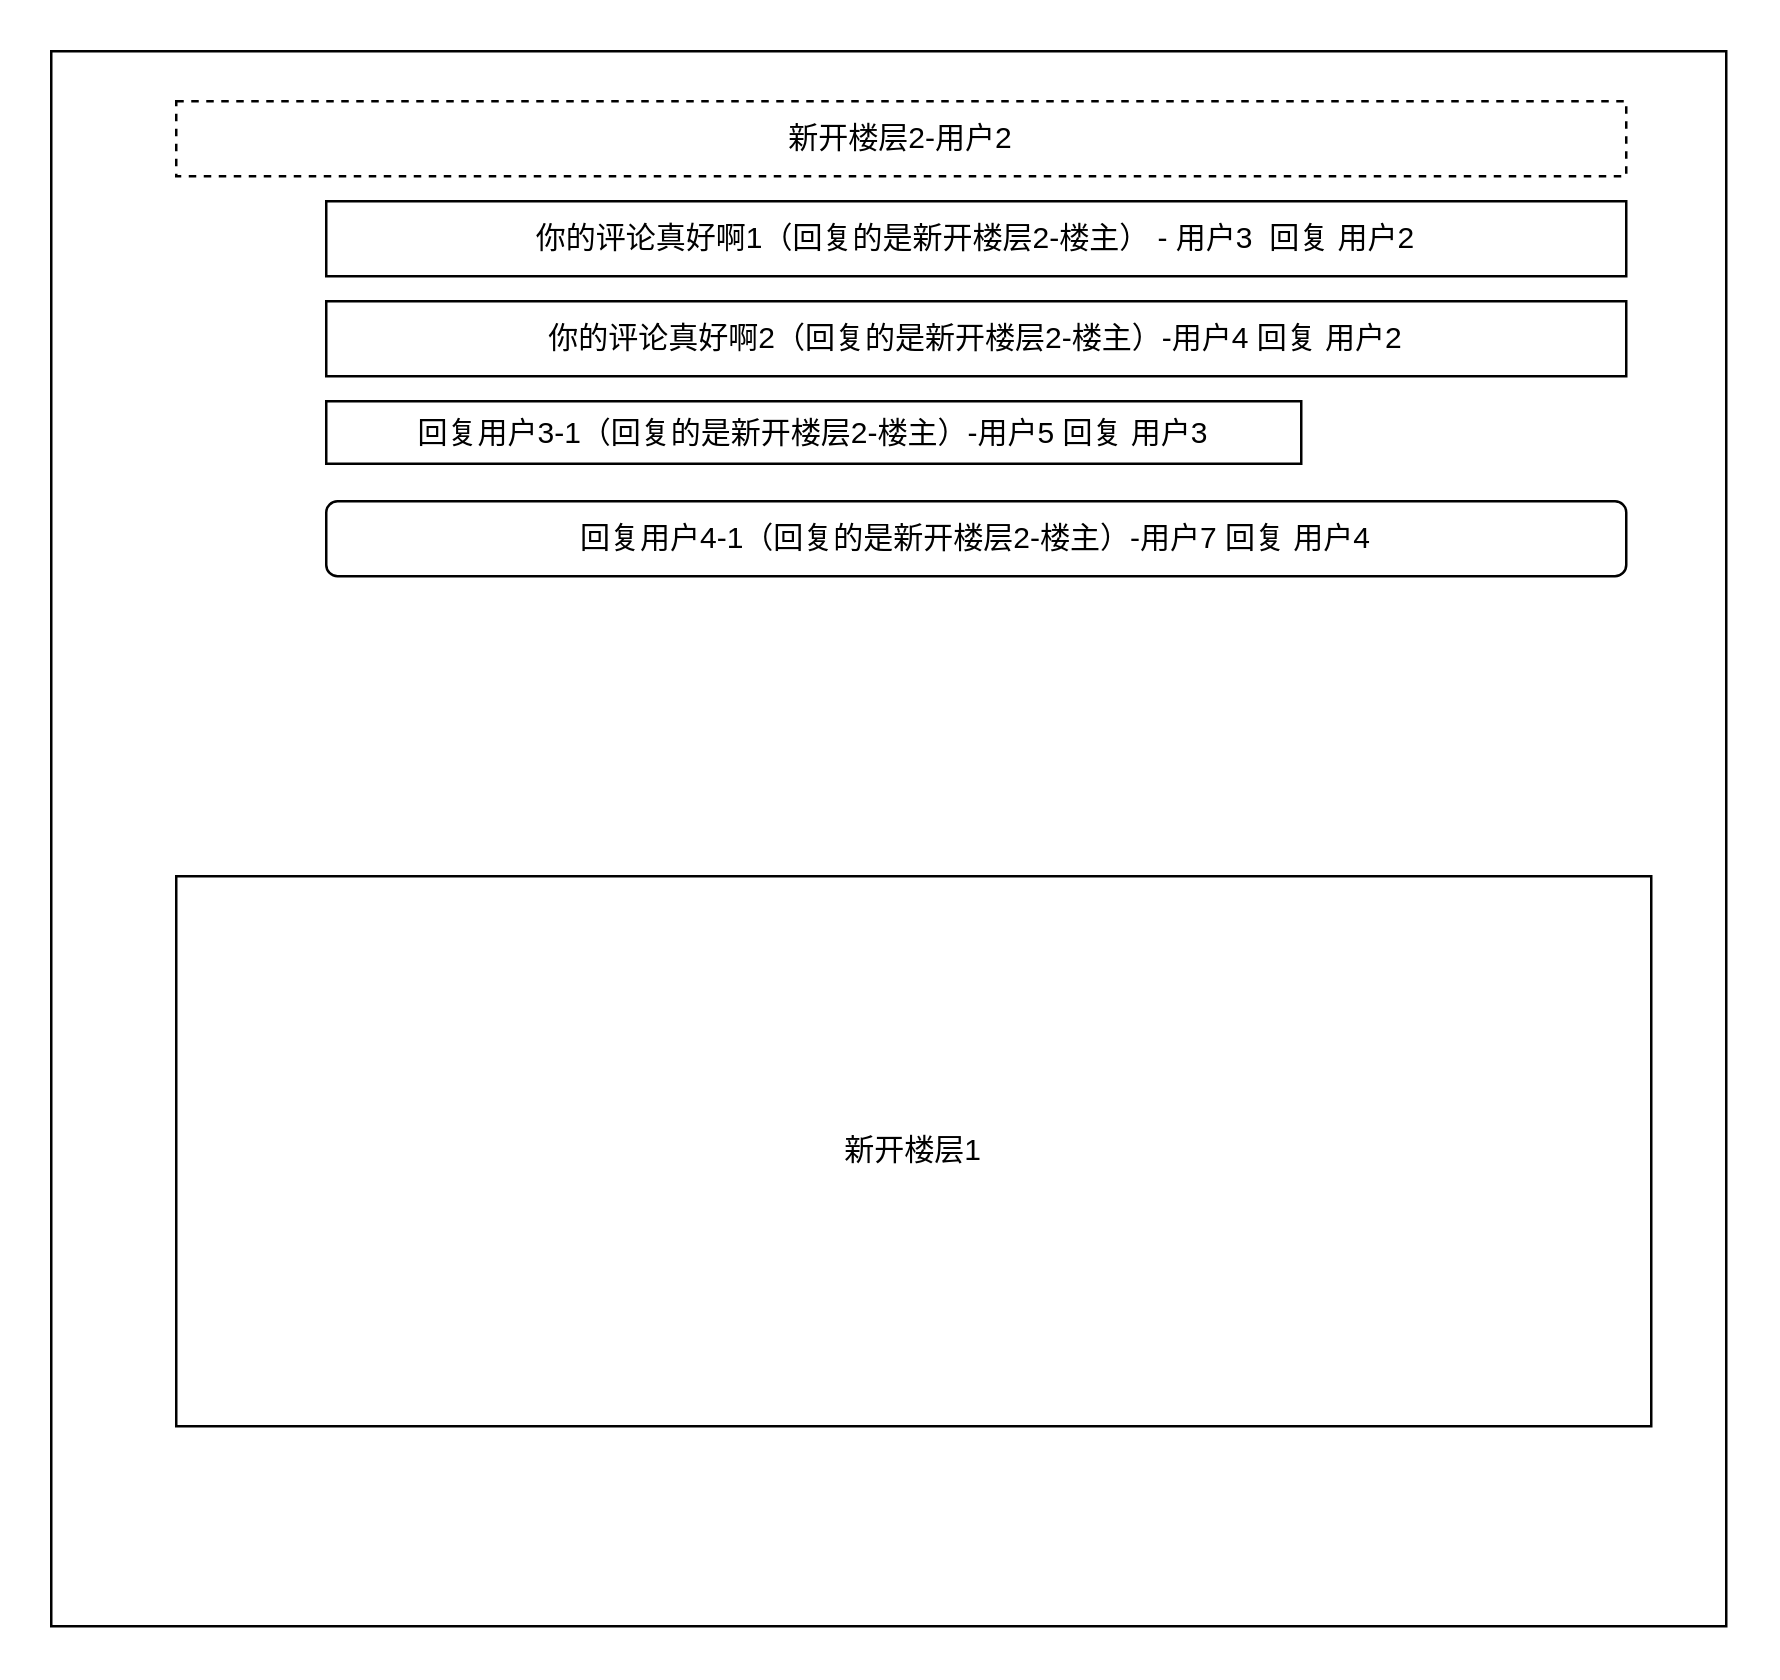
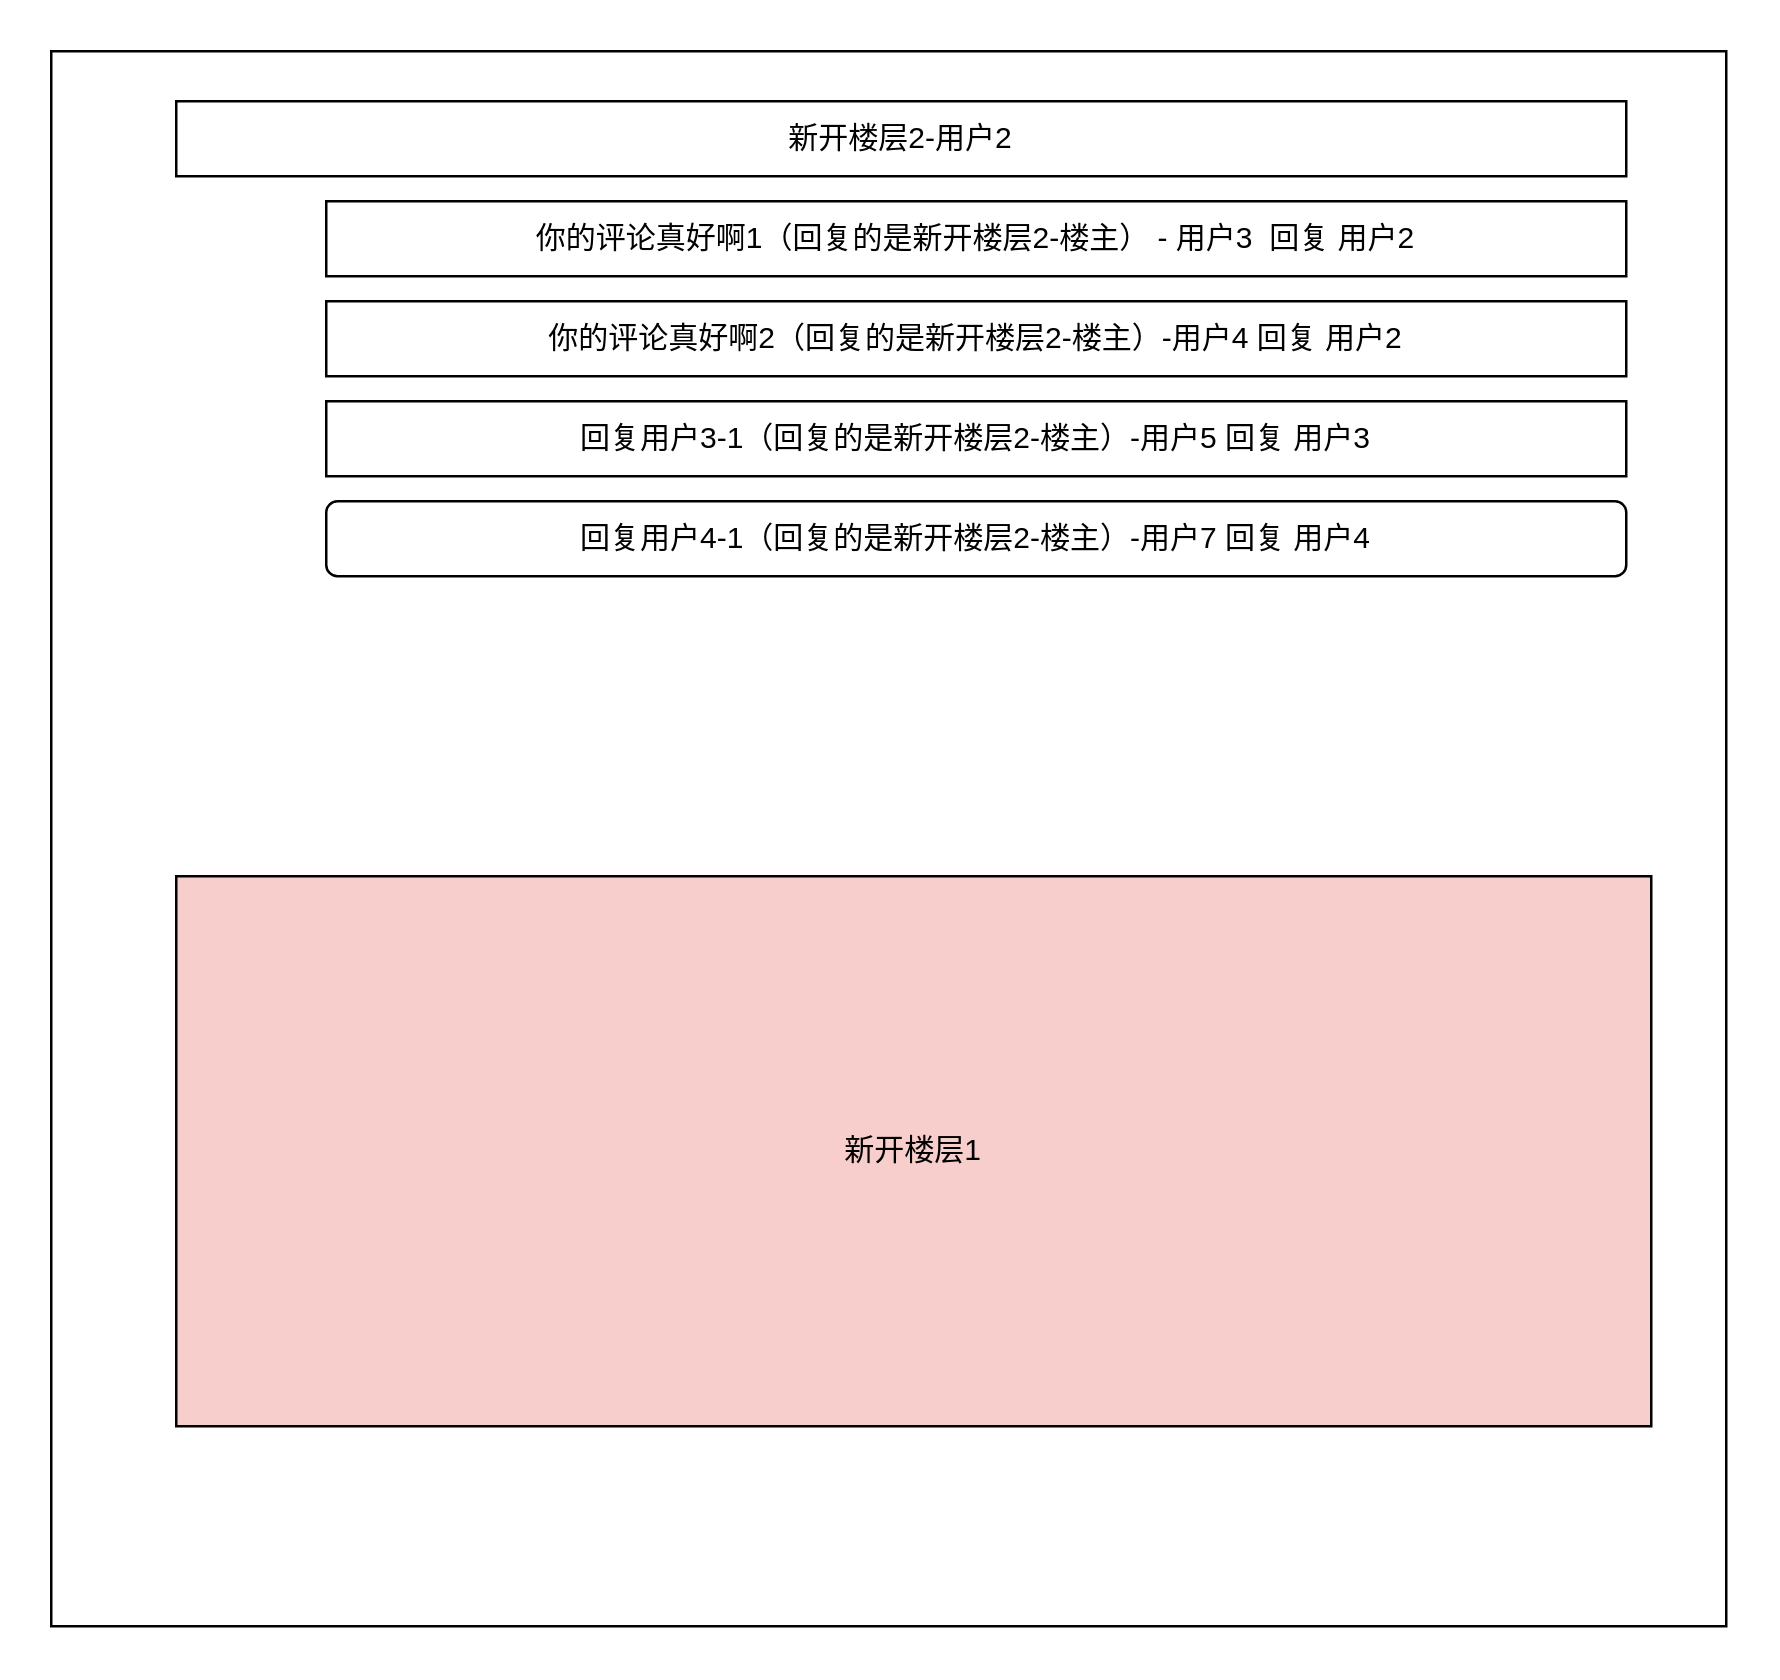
(901, 139) -> (901, 139)
(814, 433) -> (976, 439)
(914, 1151) -> (914, 1151)
